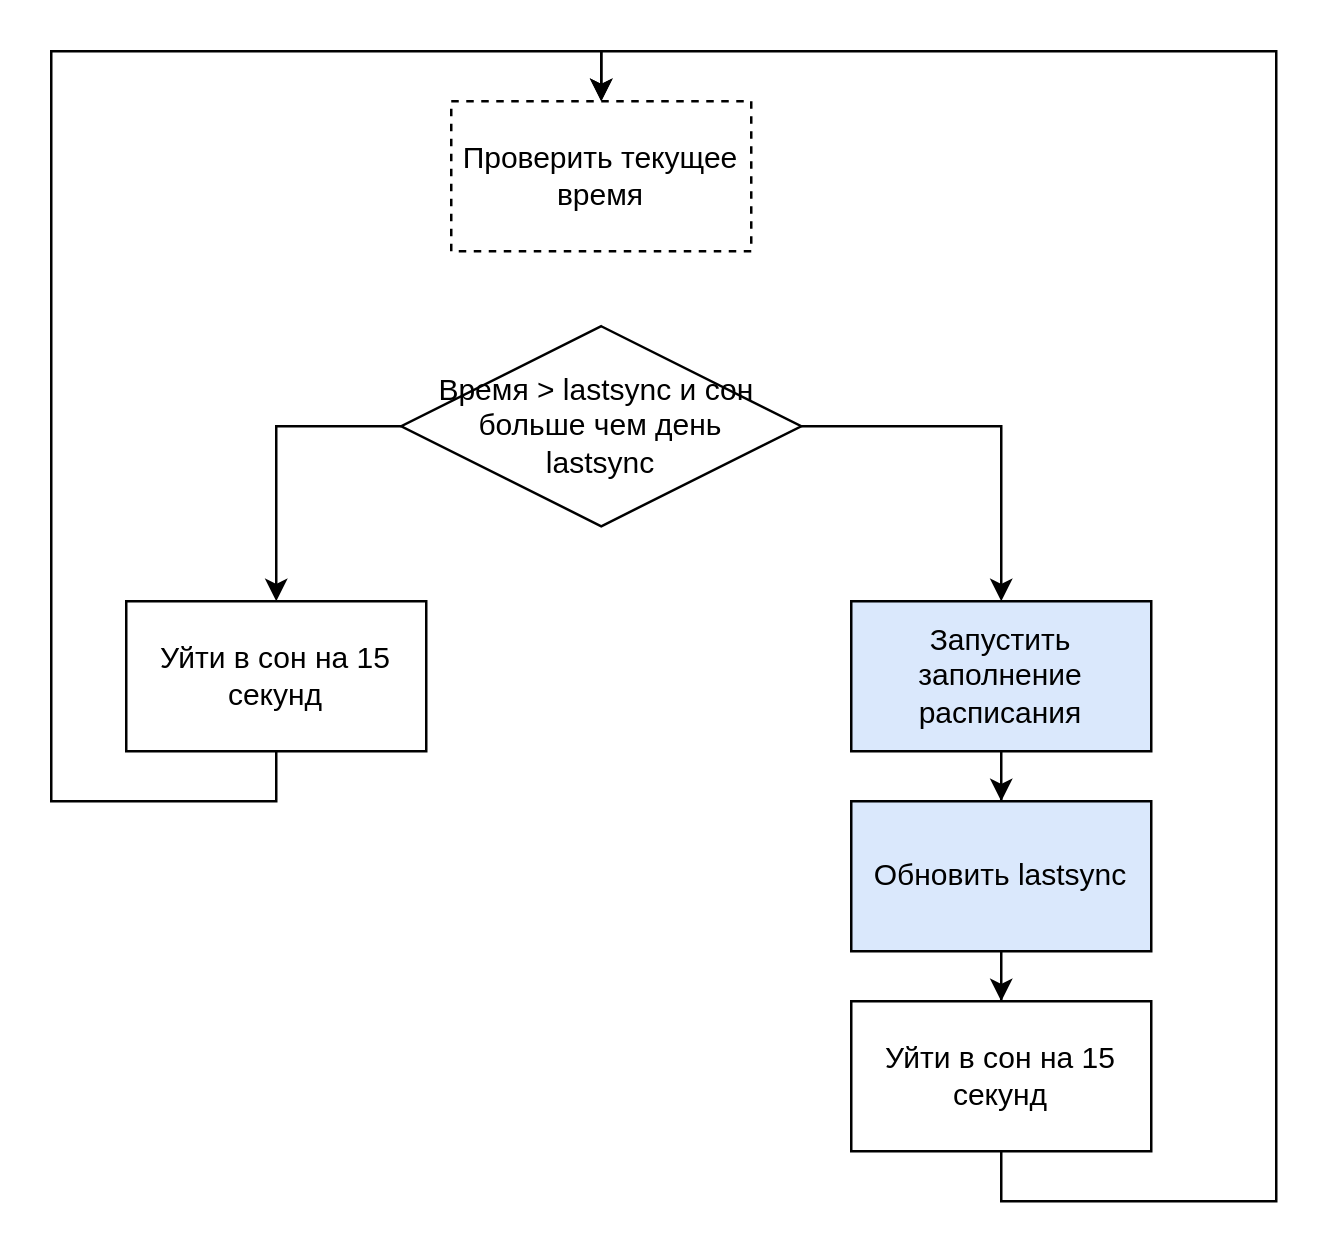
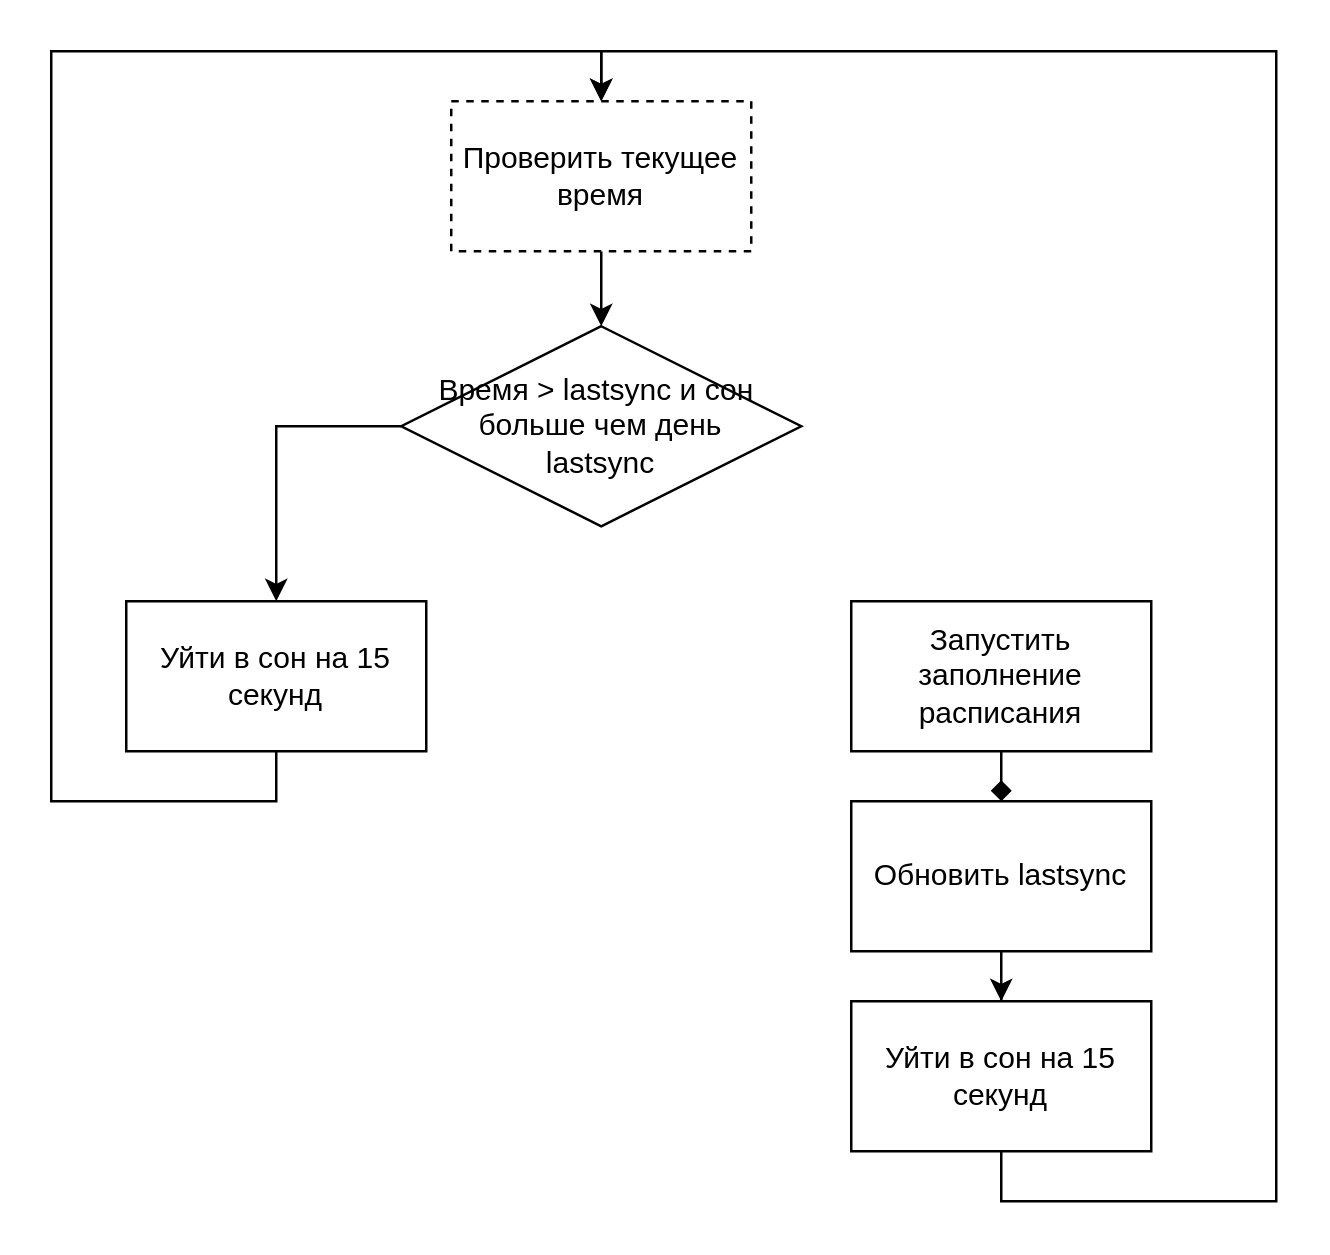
none -> (601, 297)
(980, 426) -> none
(1001, 676) -> (1001, 676)
(1001, 782) -> (1001, 781)
(1001, 876) -> (1001, 876)
